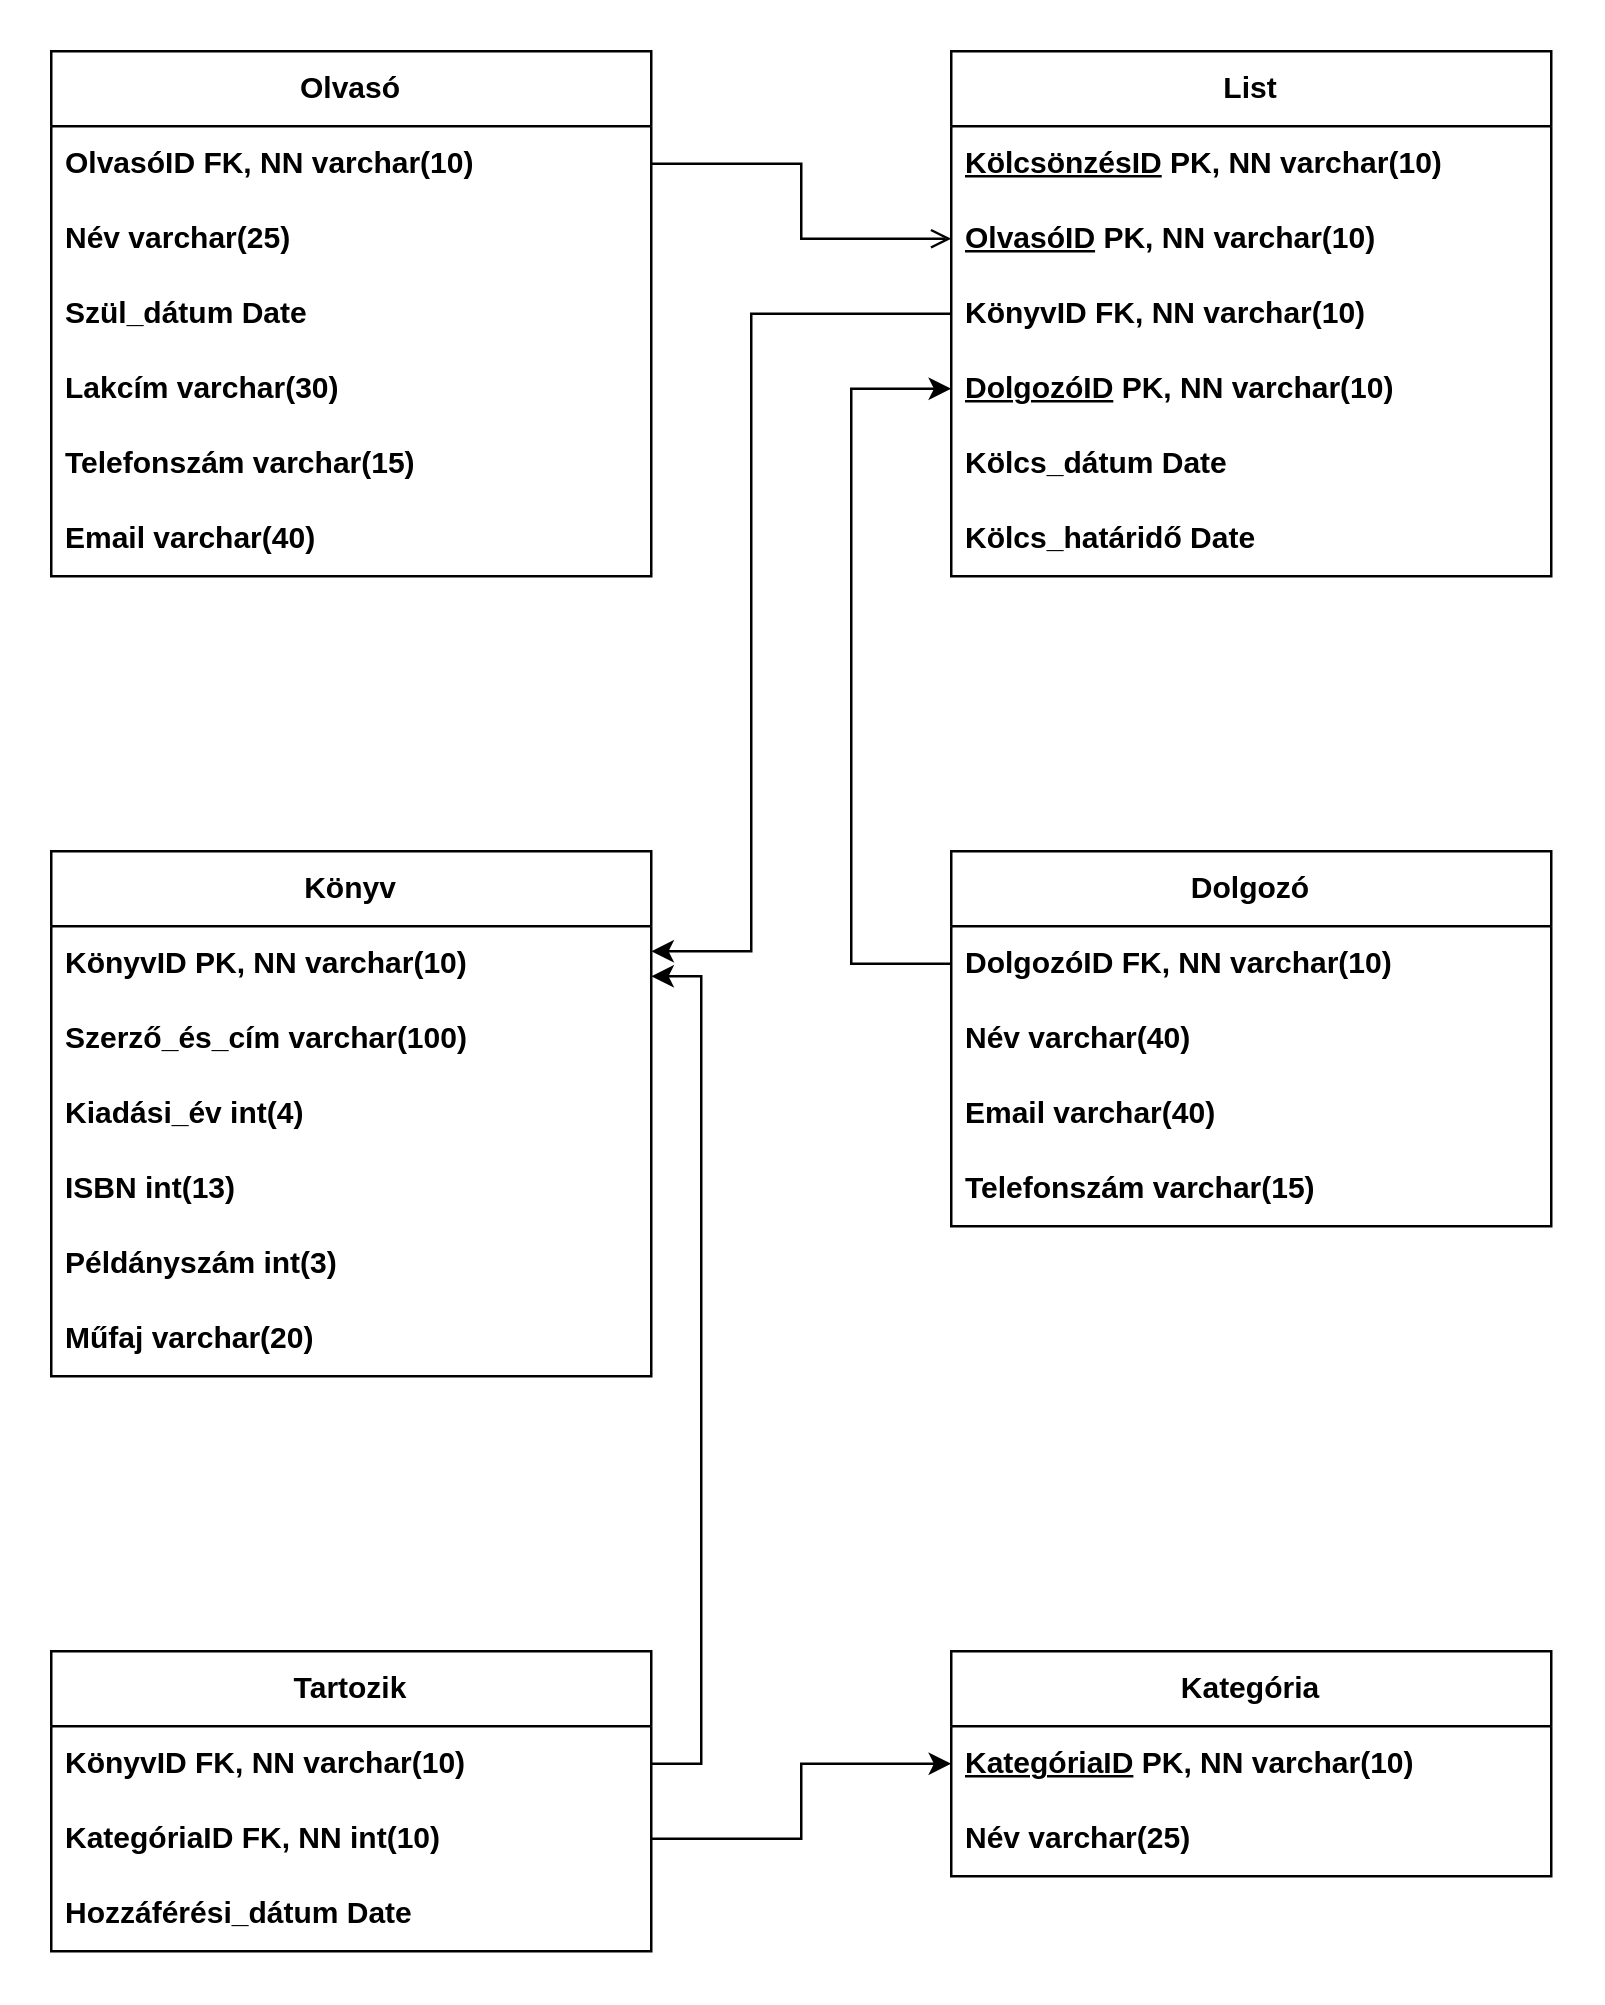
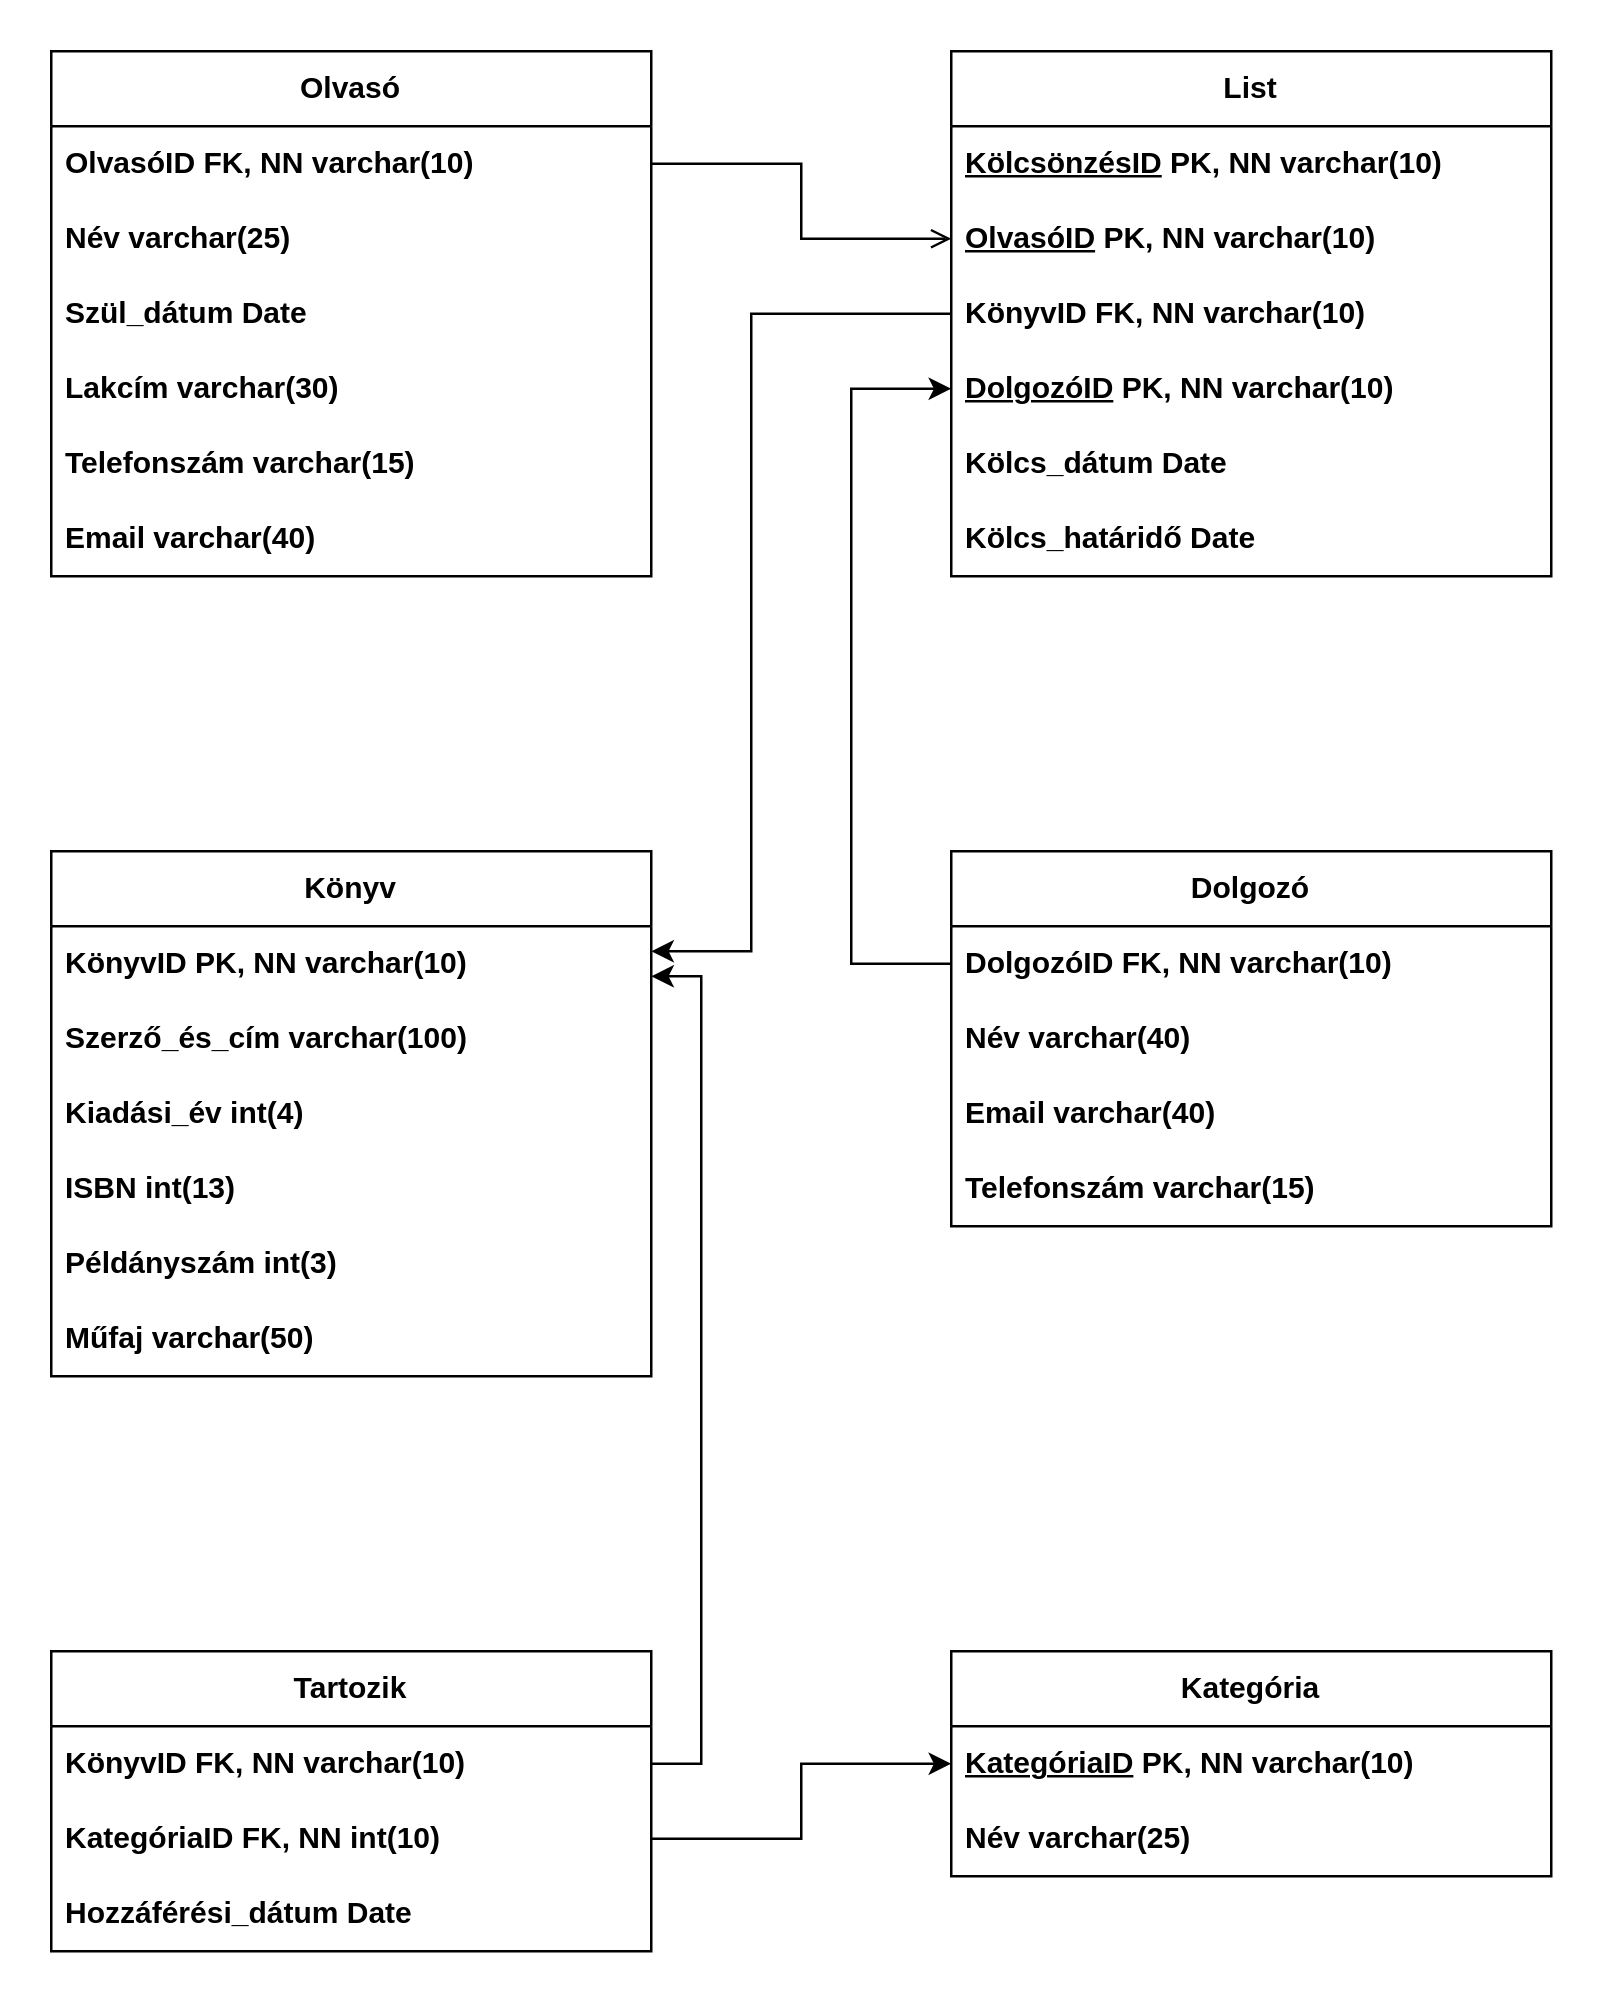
(205, 1339) -> (205, 1339)
